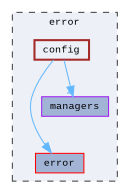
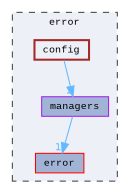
(31, 101) -> (69, 130)
